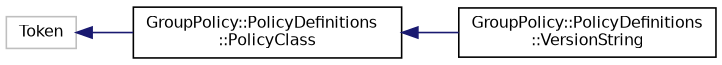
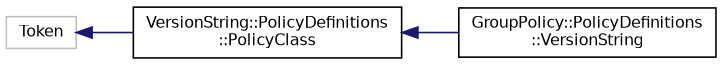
(267, 33) -> (267, 33)
